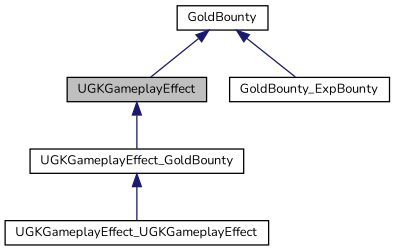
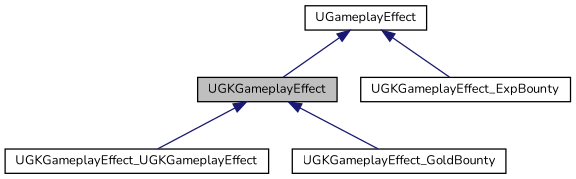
(223, 18) -> (366, 18)
(310, 90) -> (466, 90)
(137, 204) -> (196, 128)
